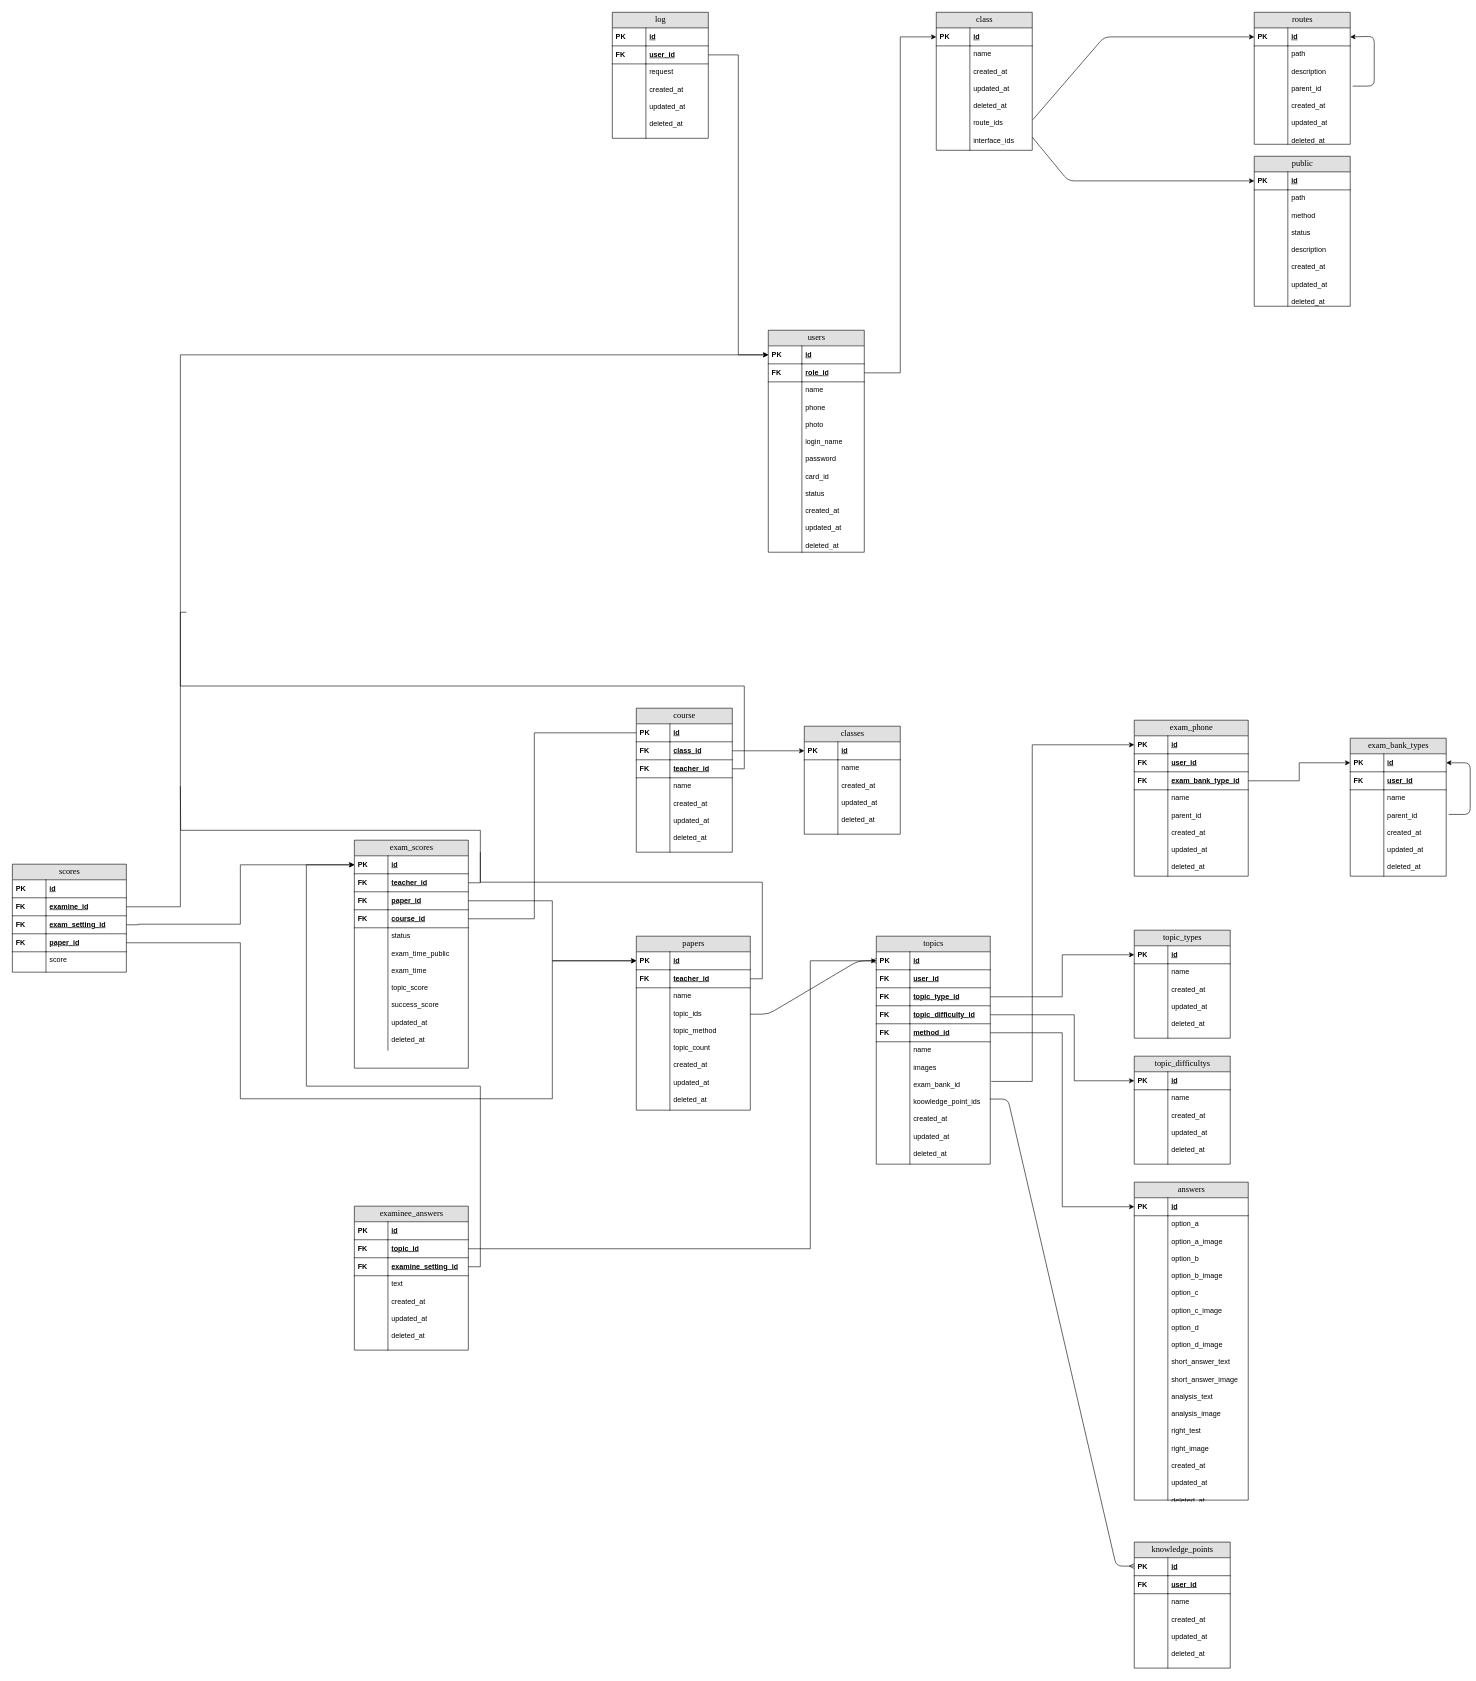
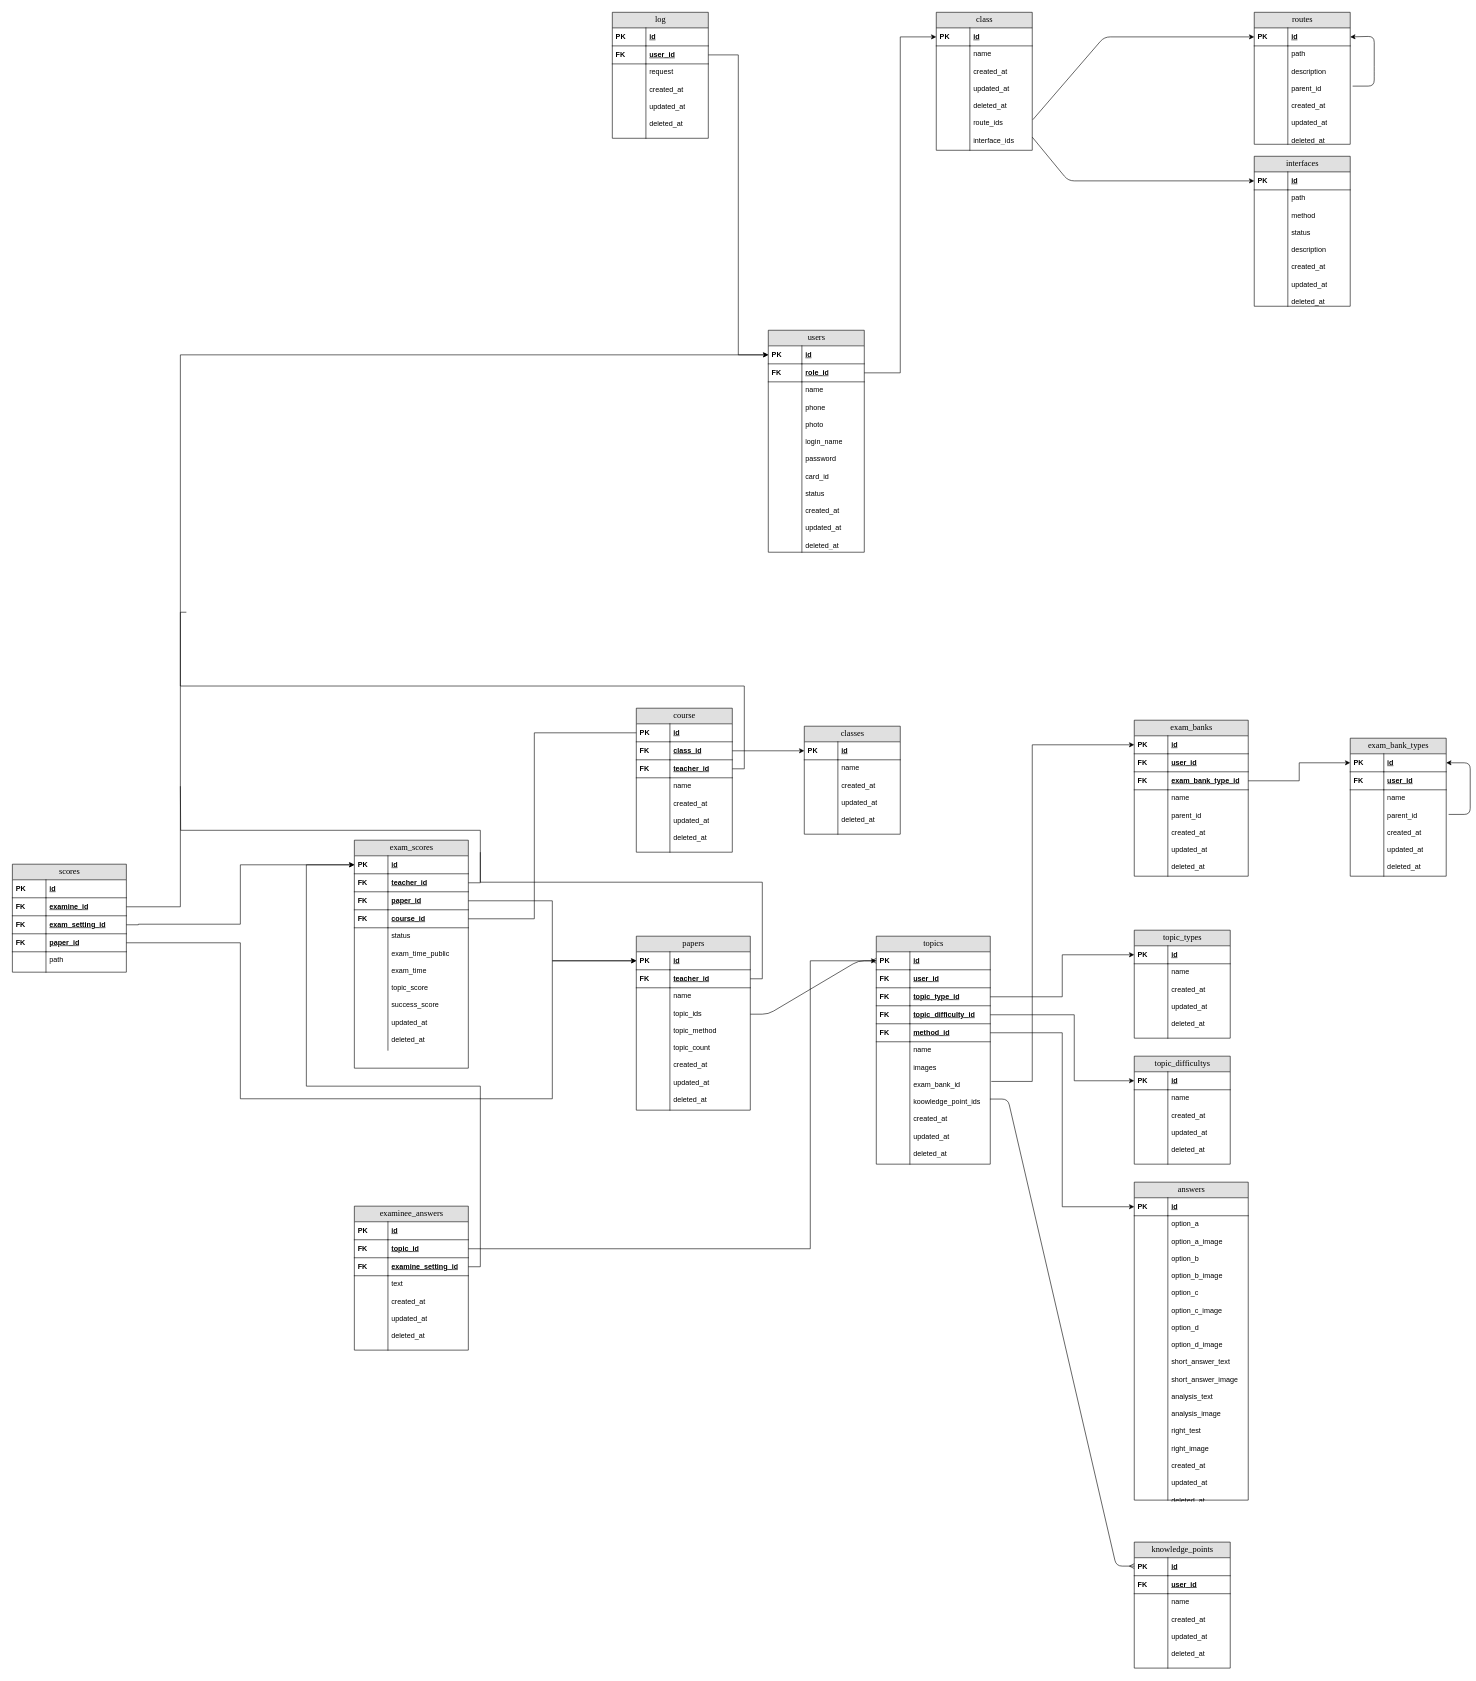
(1303, 164) -> (1303, 164)
(1192, 728) -> (1192, 728)
(60, 960) -> (58, 960)
